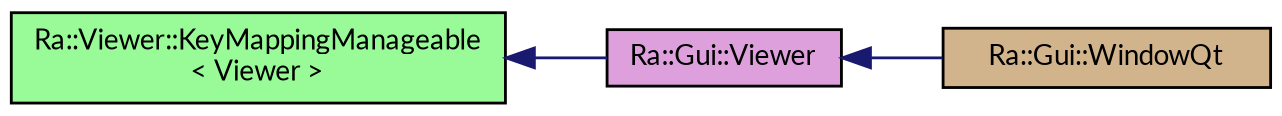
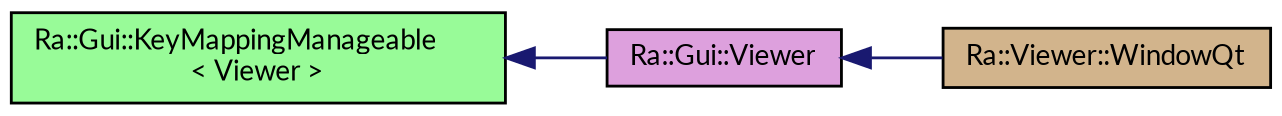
(258, 58) -> (258, 58)
(1107, 58) -> (1107, 58)
